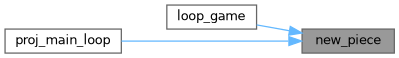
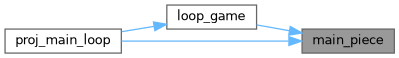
none -> (138, 29)
(348, 41) -> (348, 41)
